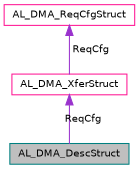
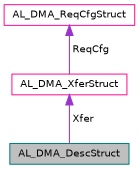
(82, 119) -> (82, 119)
